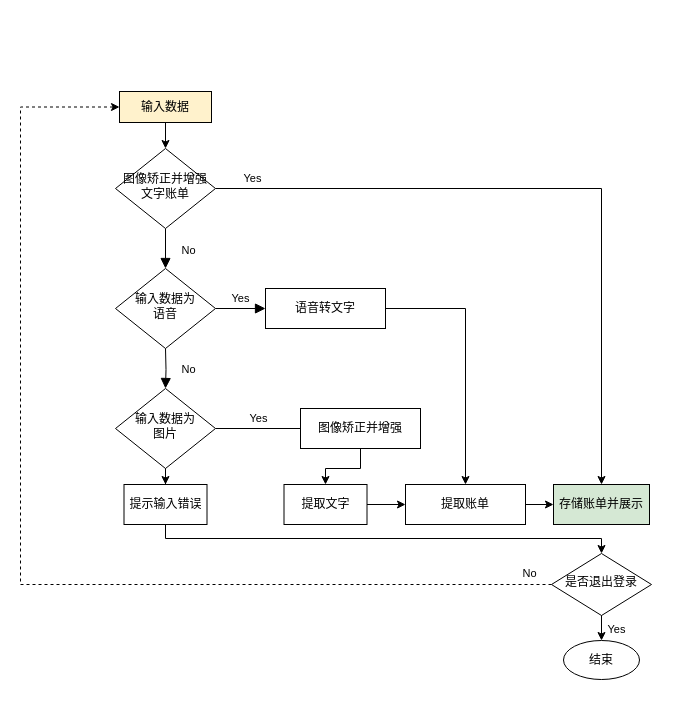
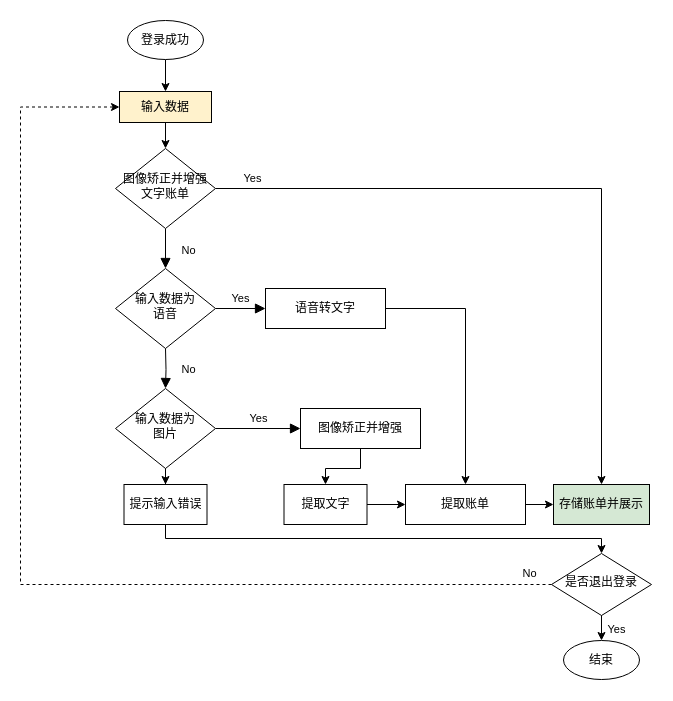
none -> (166, 40)
none -> (166, 80)
(293, 429) -> (289, 429)
